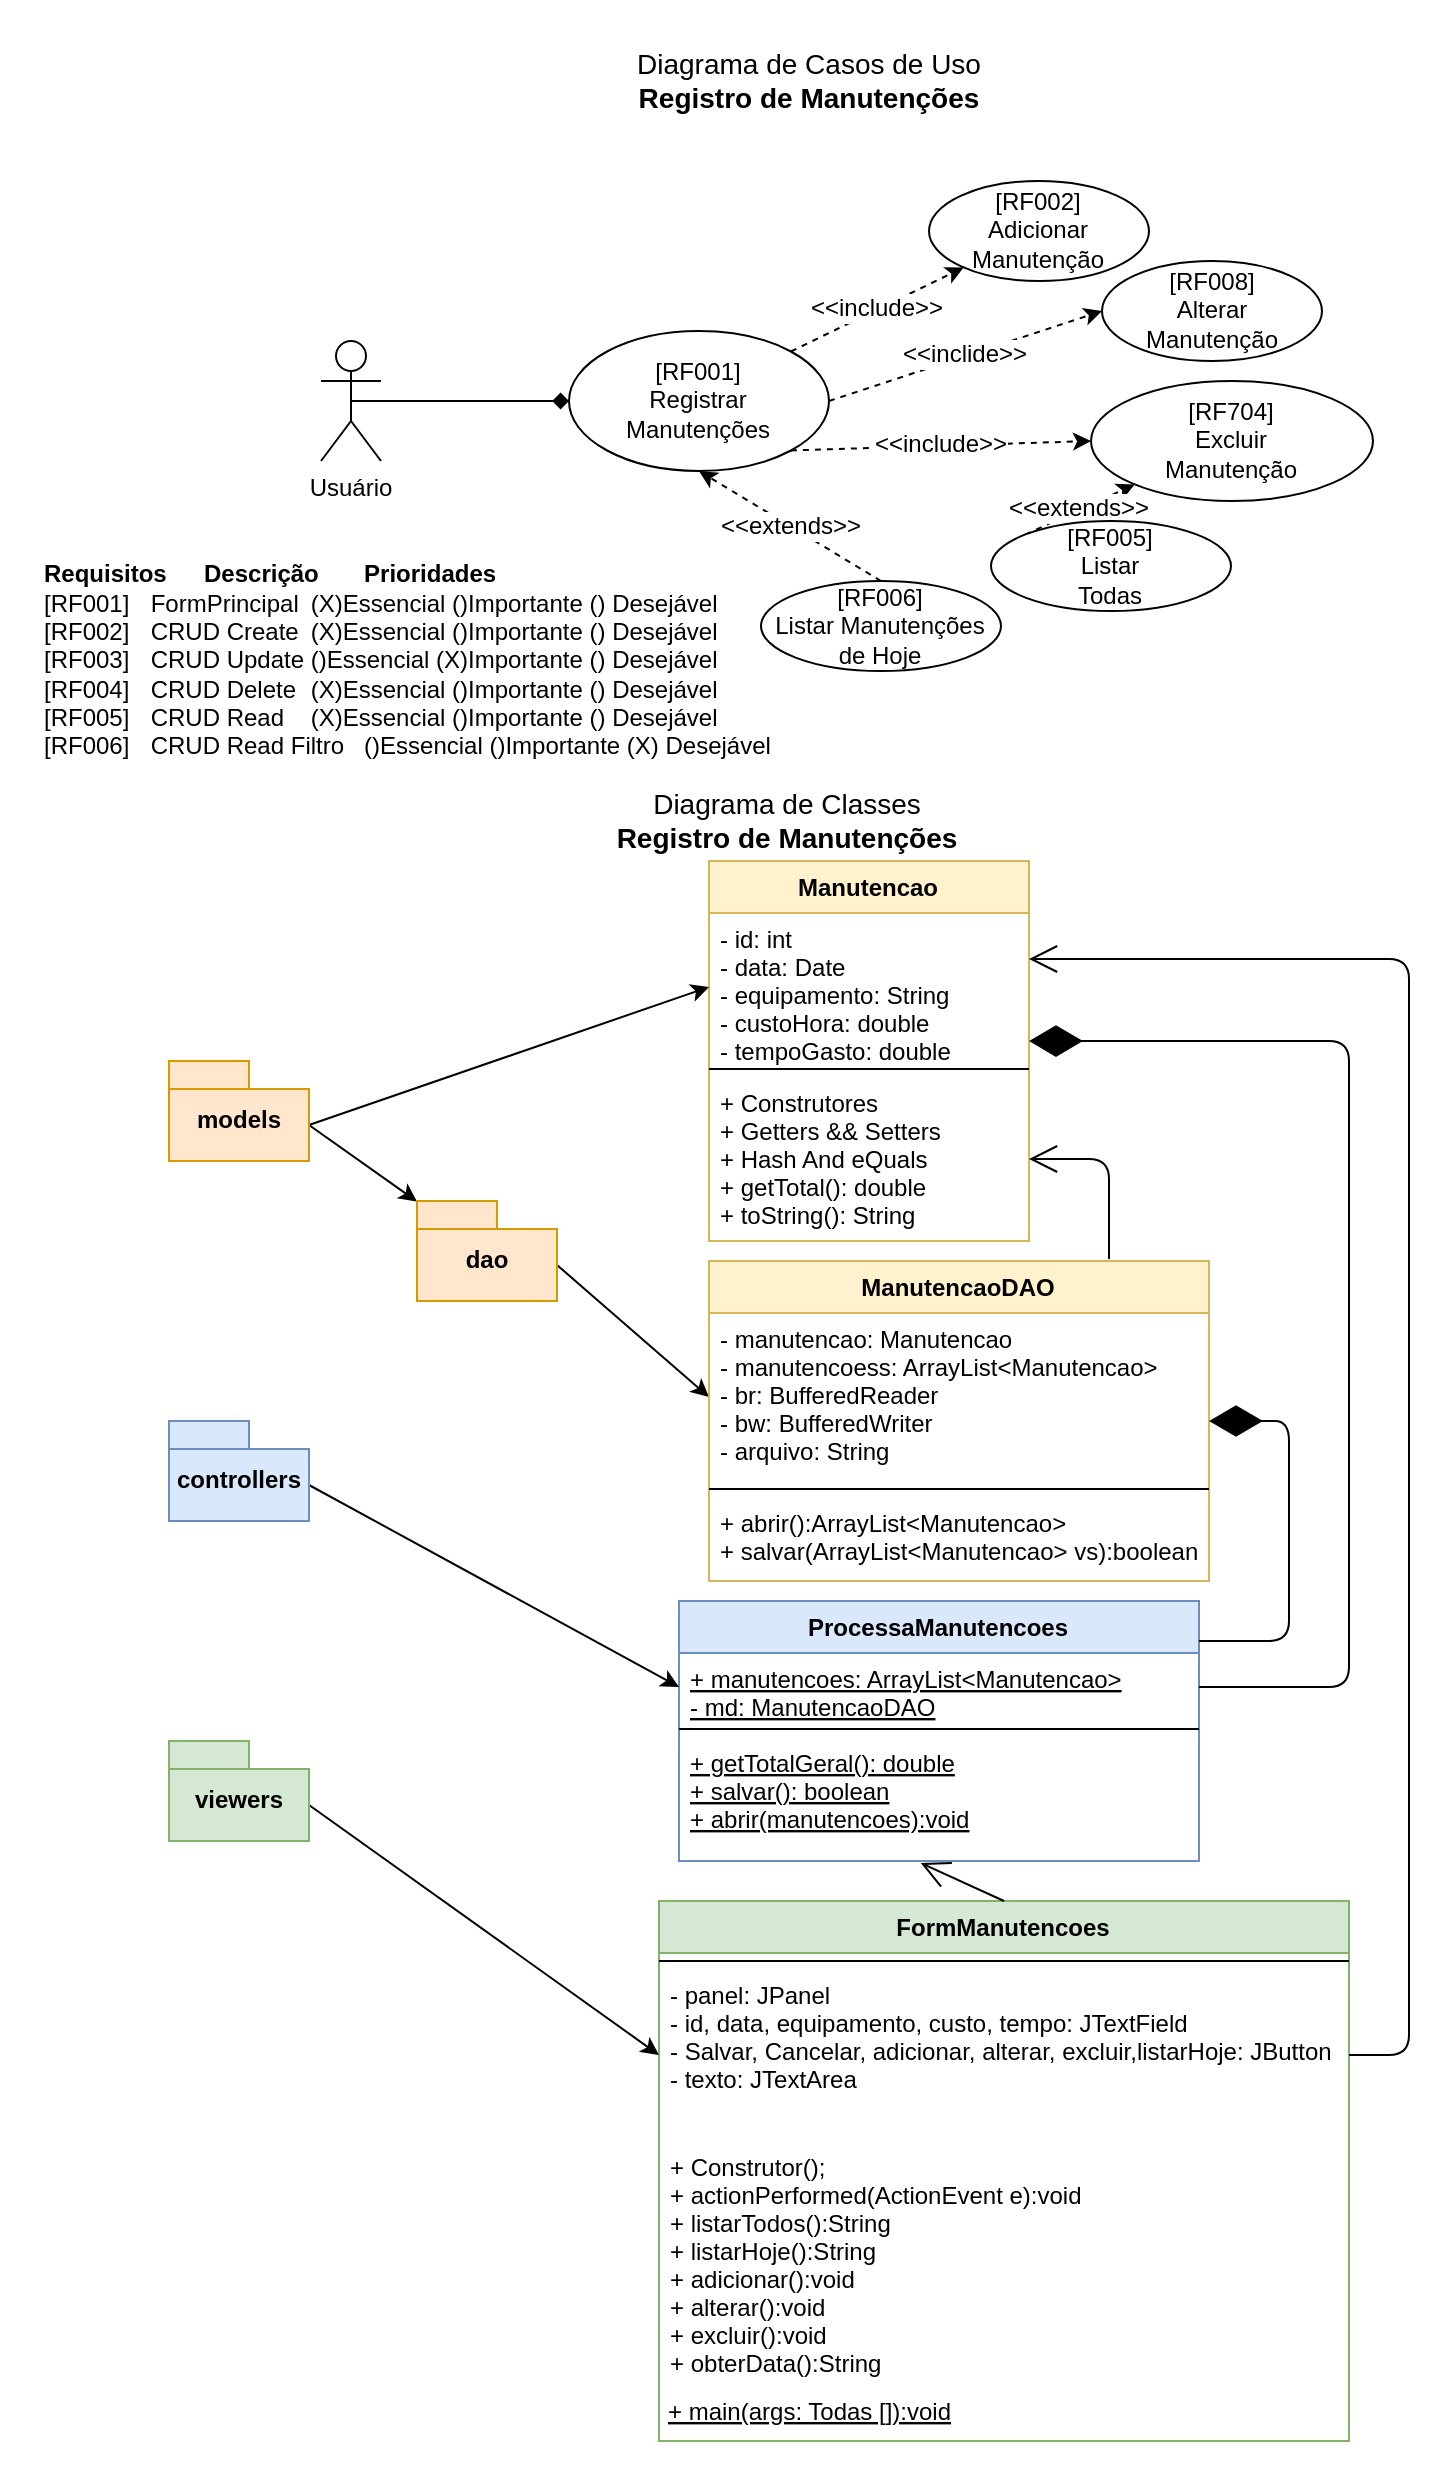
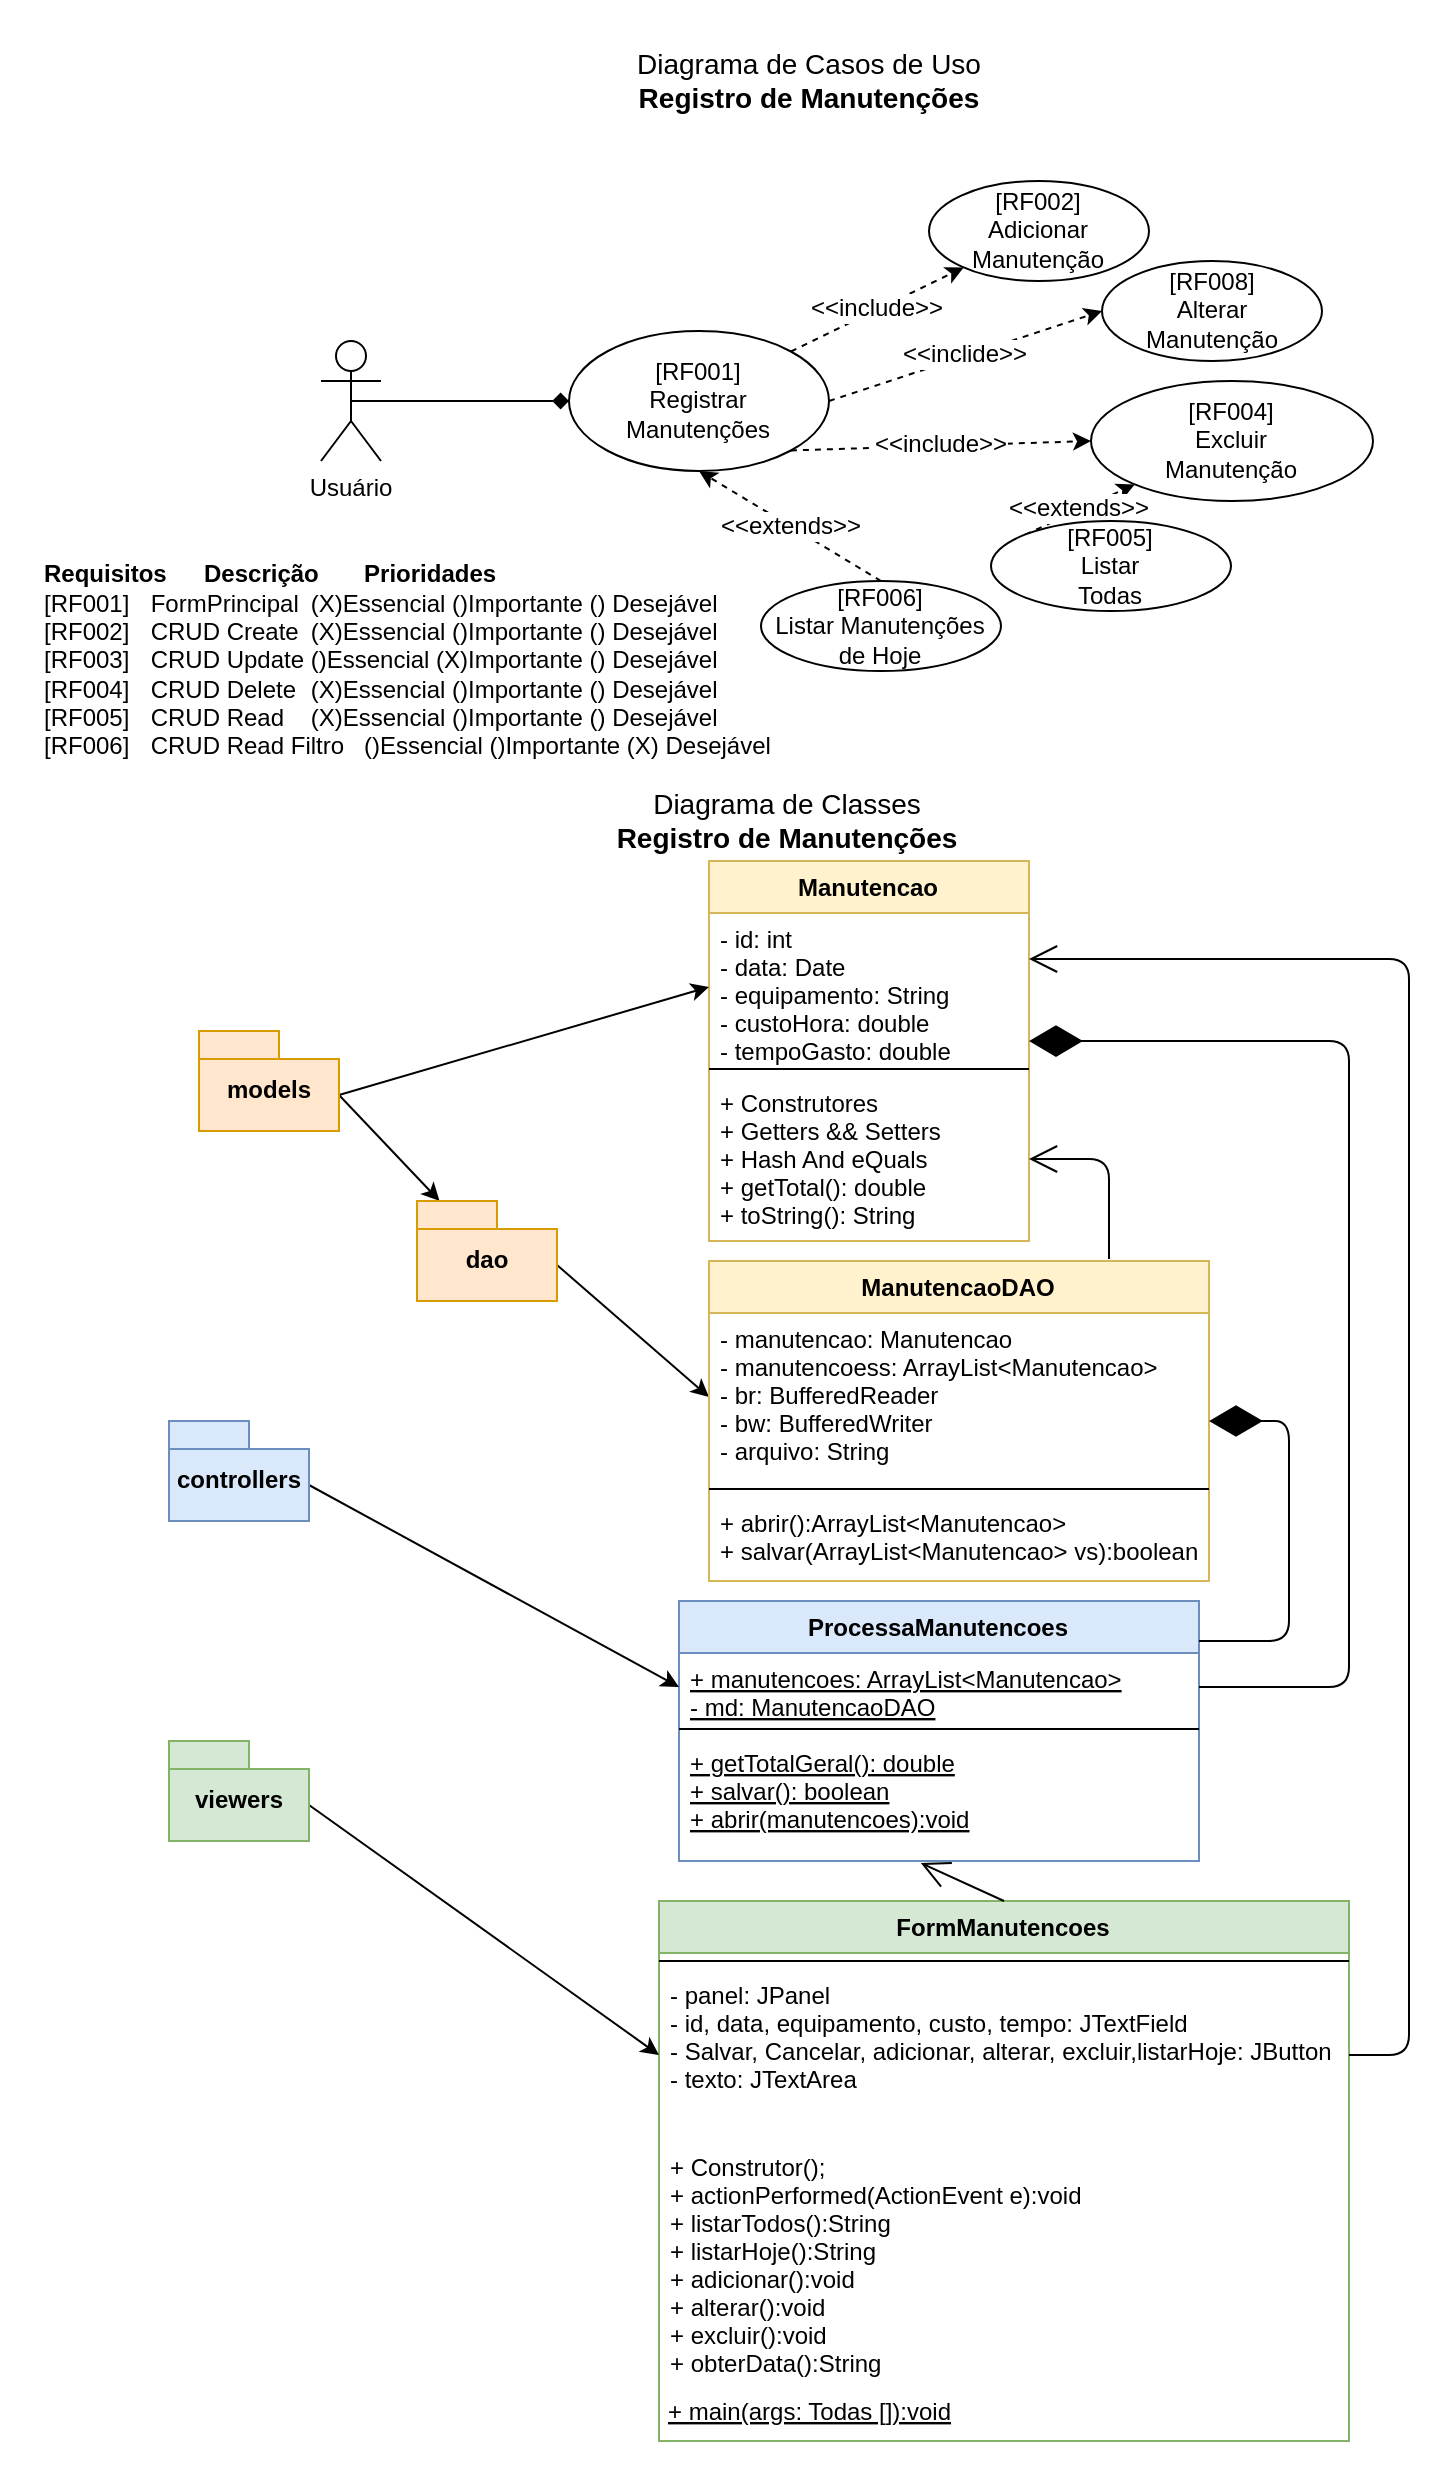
(1232, 441) -> (1232, 441)
(239, 1111) -> (269, 1081)
